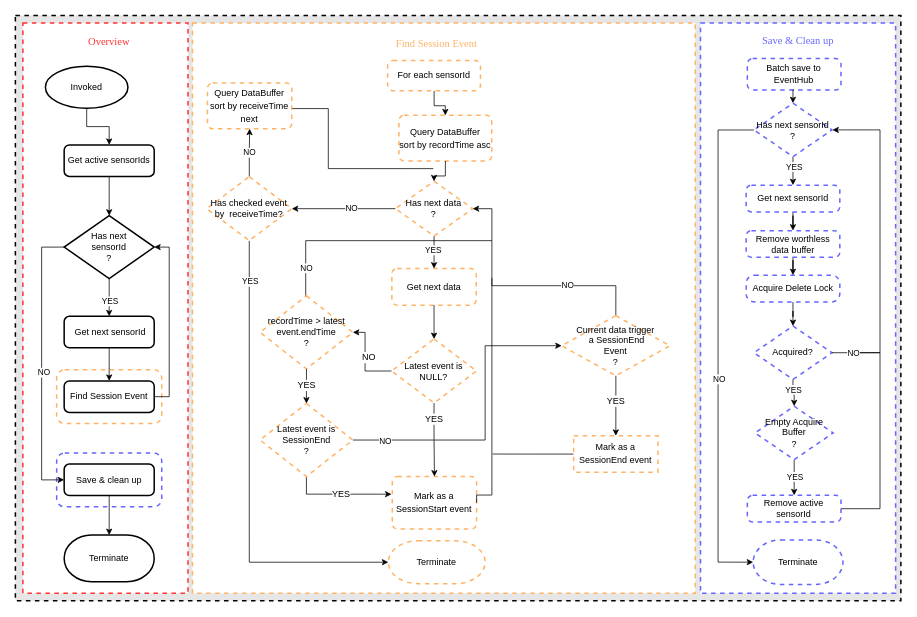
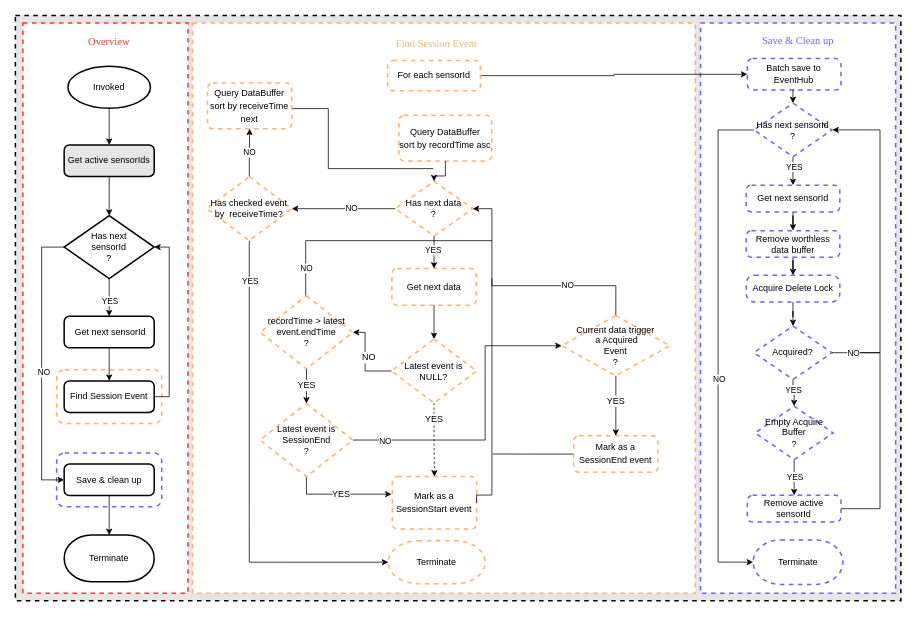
(87, 87) -> (109, 87)
(440, 106) -> (612, 76)
(109, 160) -> (109, 160)
(615, 345) -> (615, 345)
(434, 449) -> (434, 449)
(615, 454) -> (615, 454)
